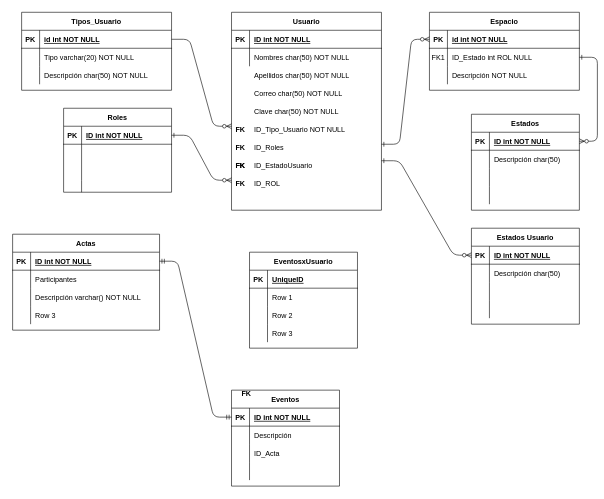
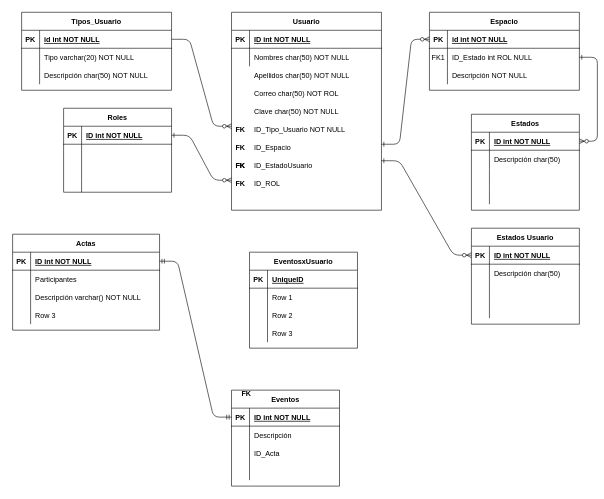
(299, 94) -> (297, 94)
(269, 148) -> (273, 148)
